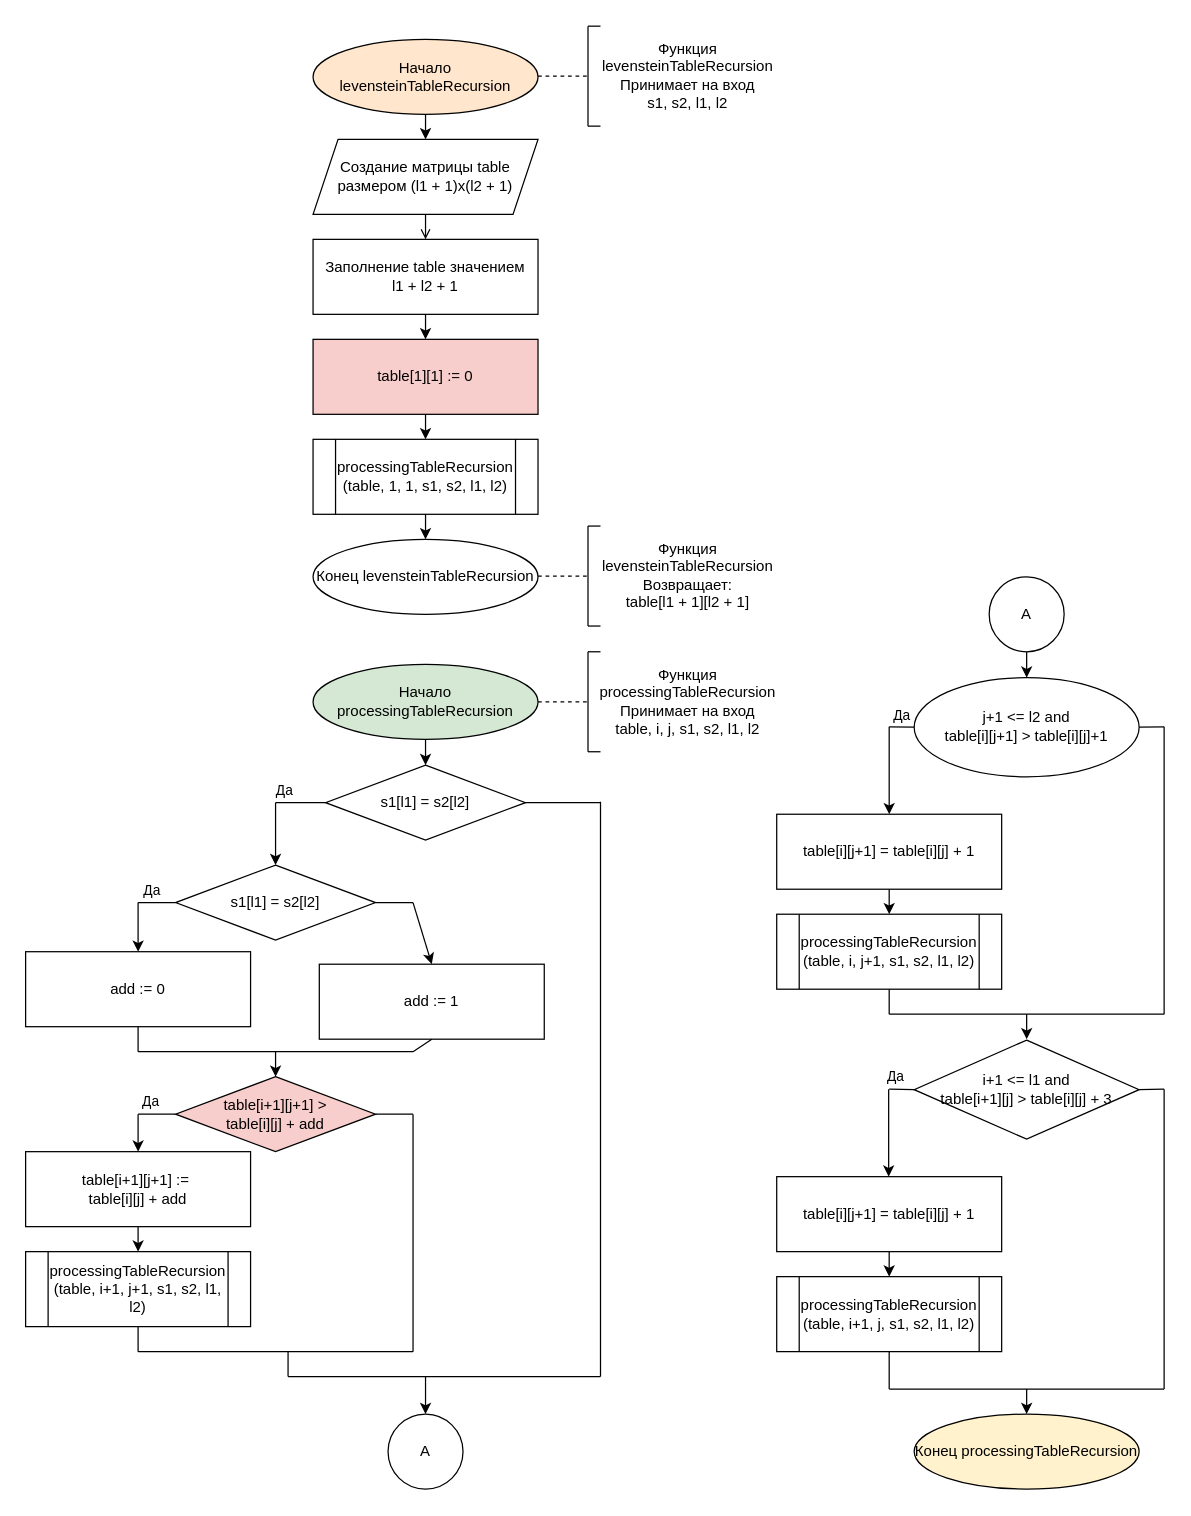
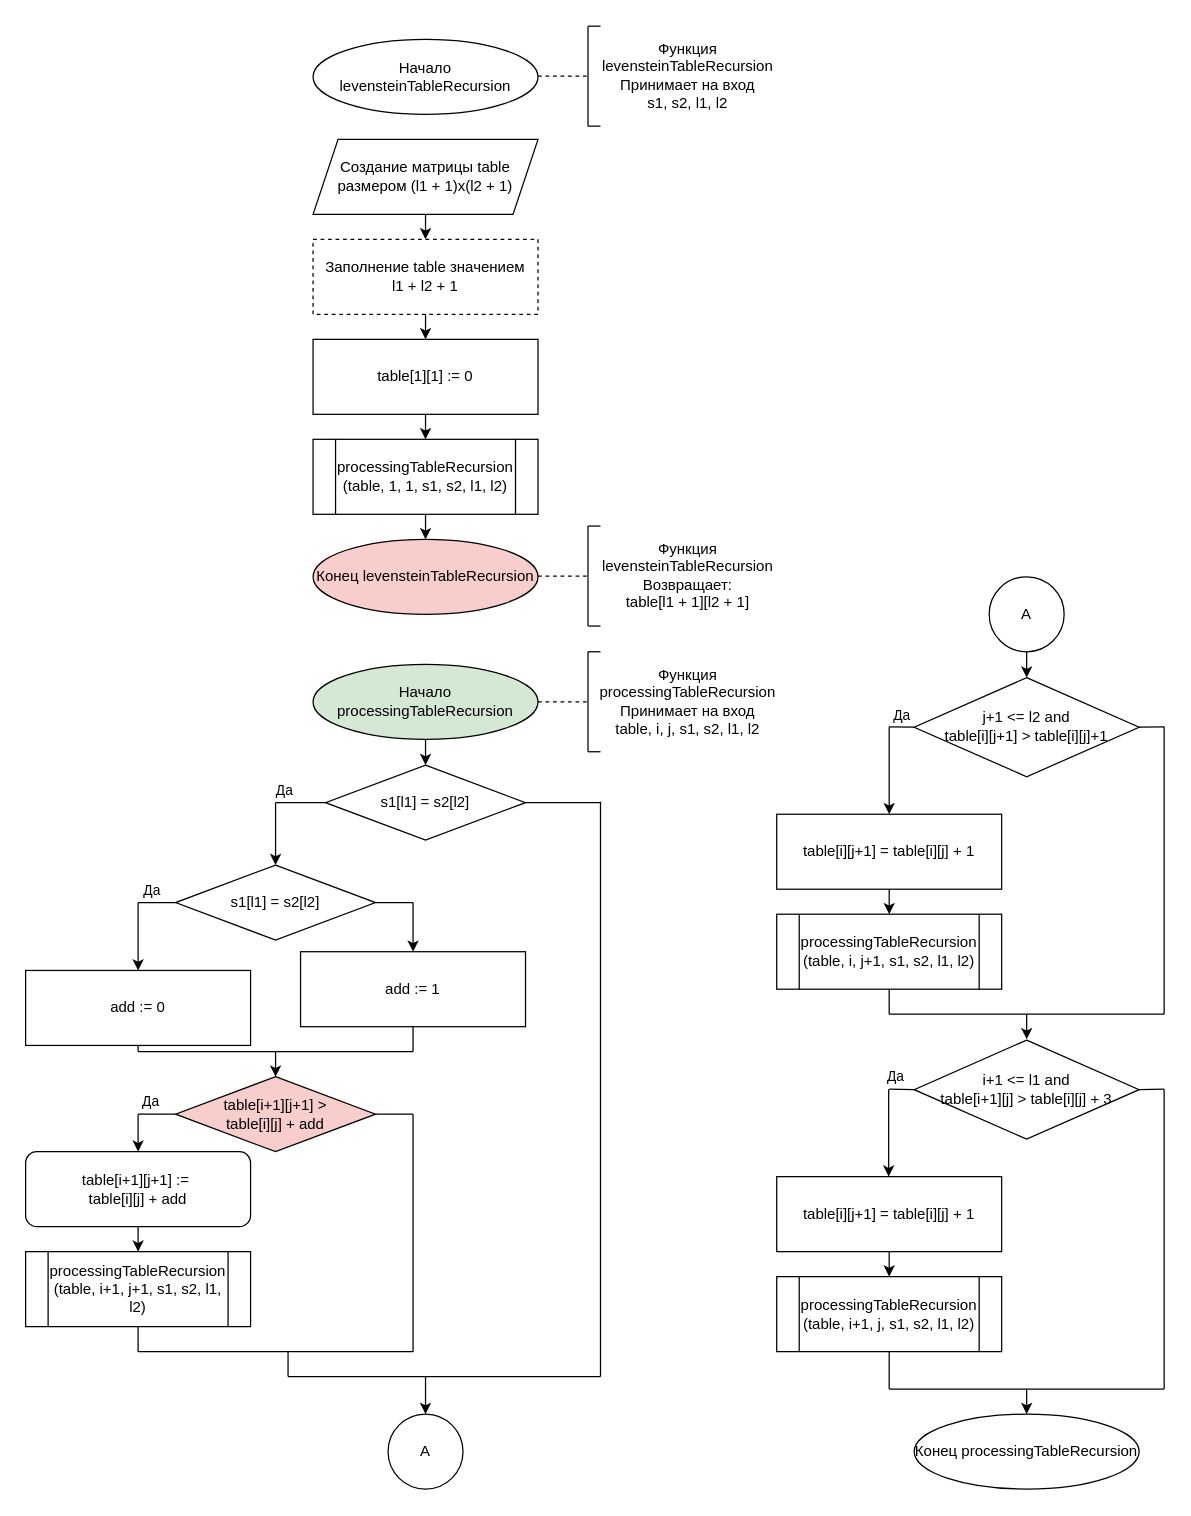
(426, 77) -> (426, 77)
(426, 122) -> none
(426, 232) -> (426, 229)
(426, 277) -> (426, 277)
(426, 377) -> (426, 377)
(426, 577) -> (426, 577)
(1027, 727) -> (1027, 727)
(138, 989) -> (138, 1008)
(432, 1002) -> (413, 989)
(138, 1189) -> (138, 1189)
(1027, 1452) -> (1027, 1452)
